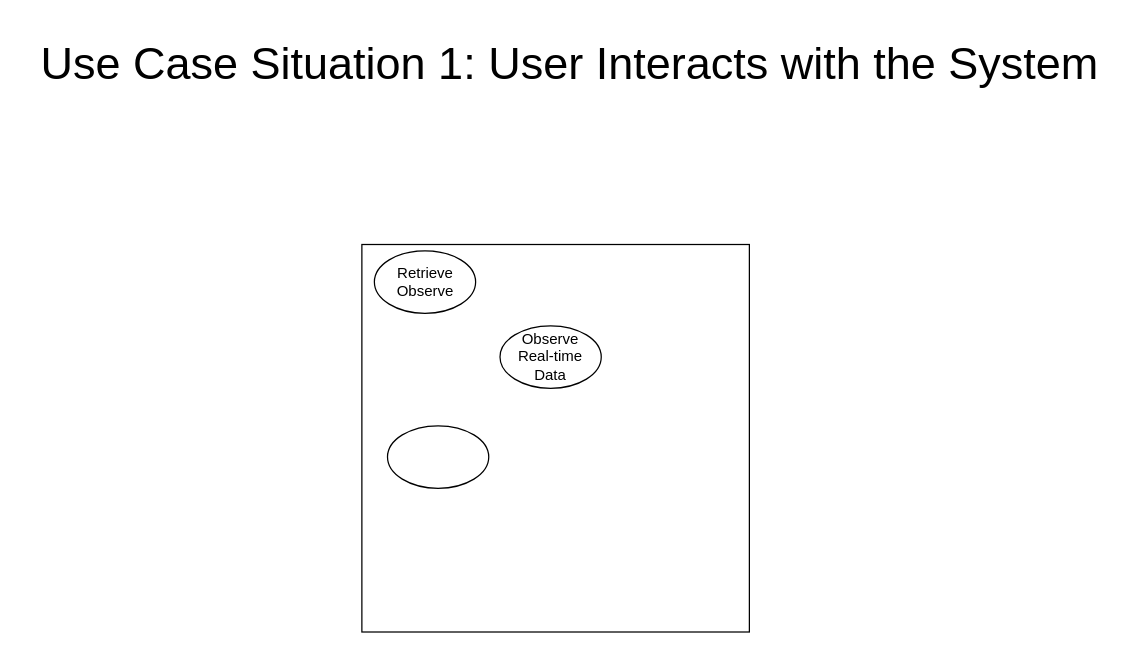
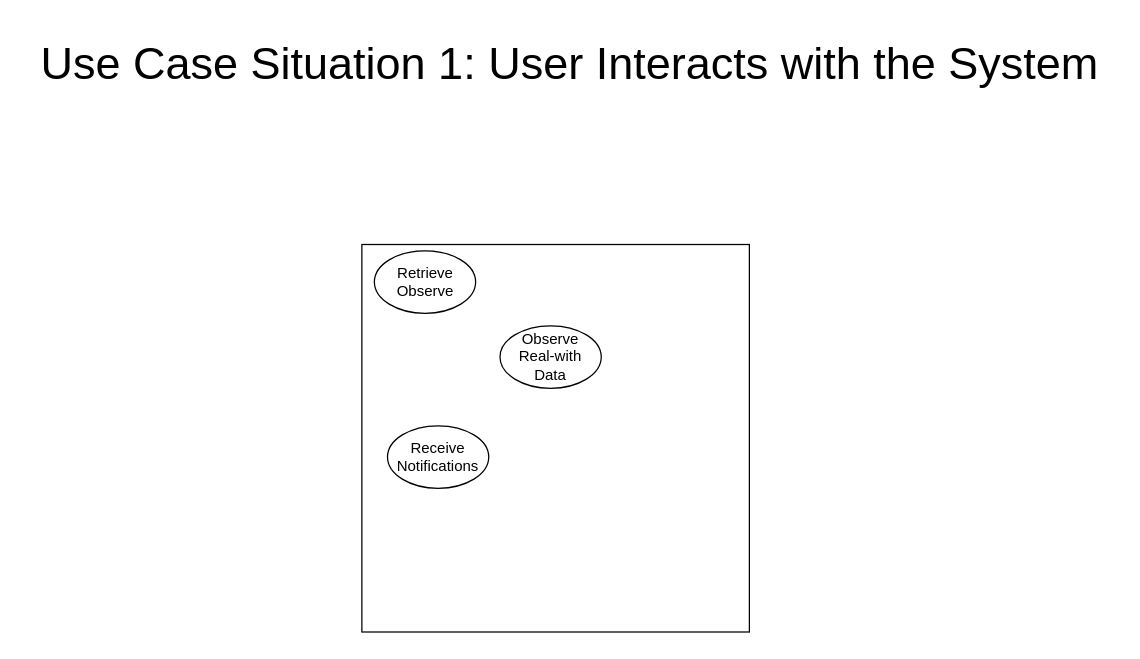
(551, 357) -> (551, 357)
none -> (438, 457)
